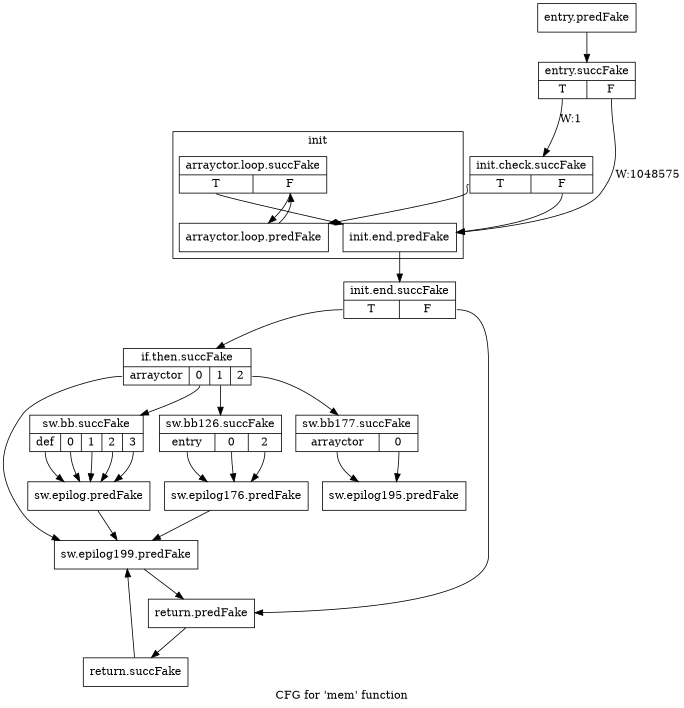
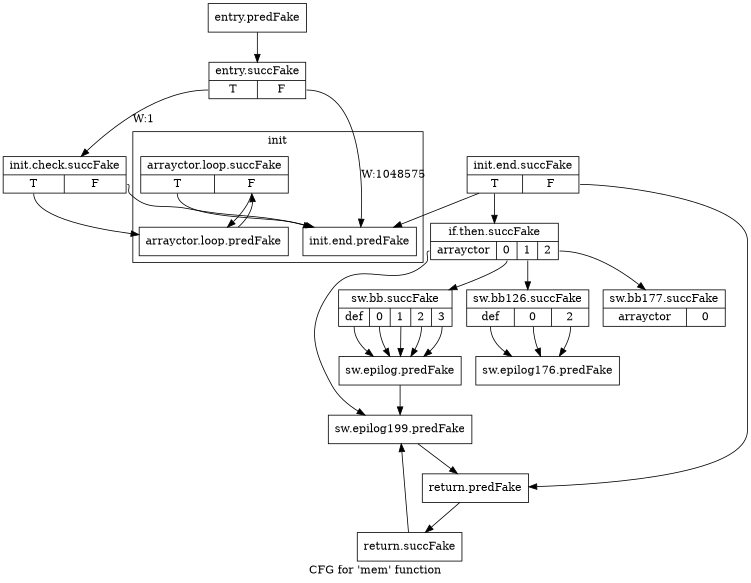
(400, 263) -> (440, 209)
(187, 442) -> (491, 317)
(394, 496) -> none
(185, 523) -> none
